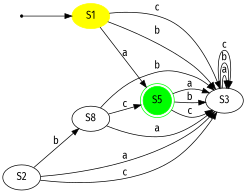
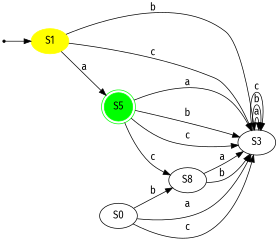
(121, 110) -> (140, 151)
(22, 177) -> (118, 216)
